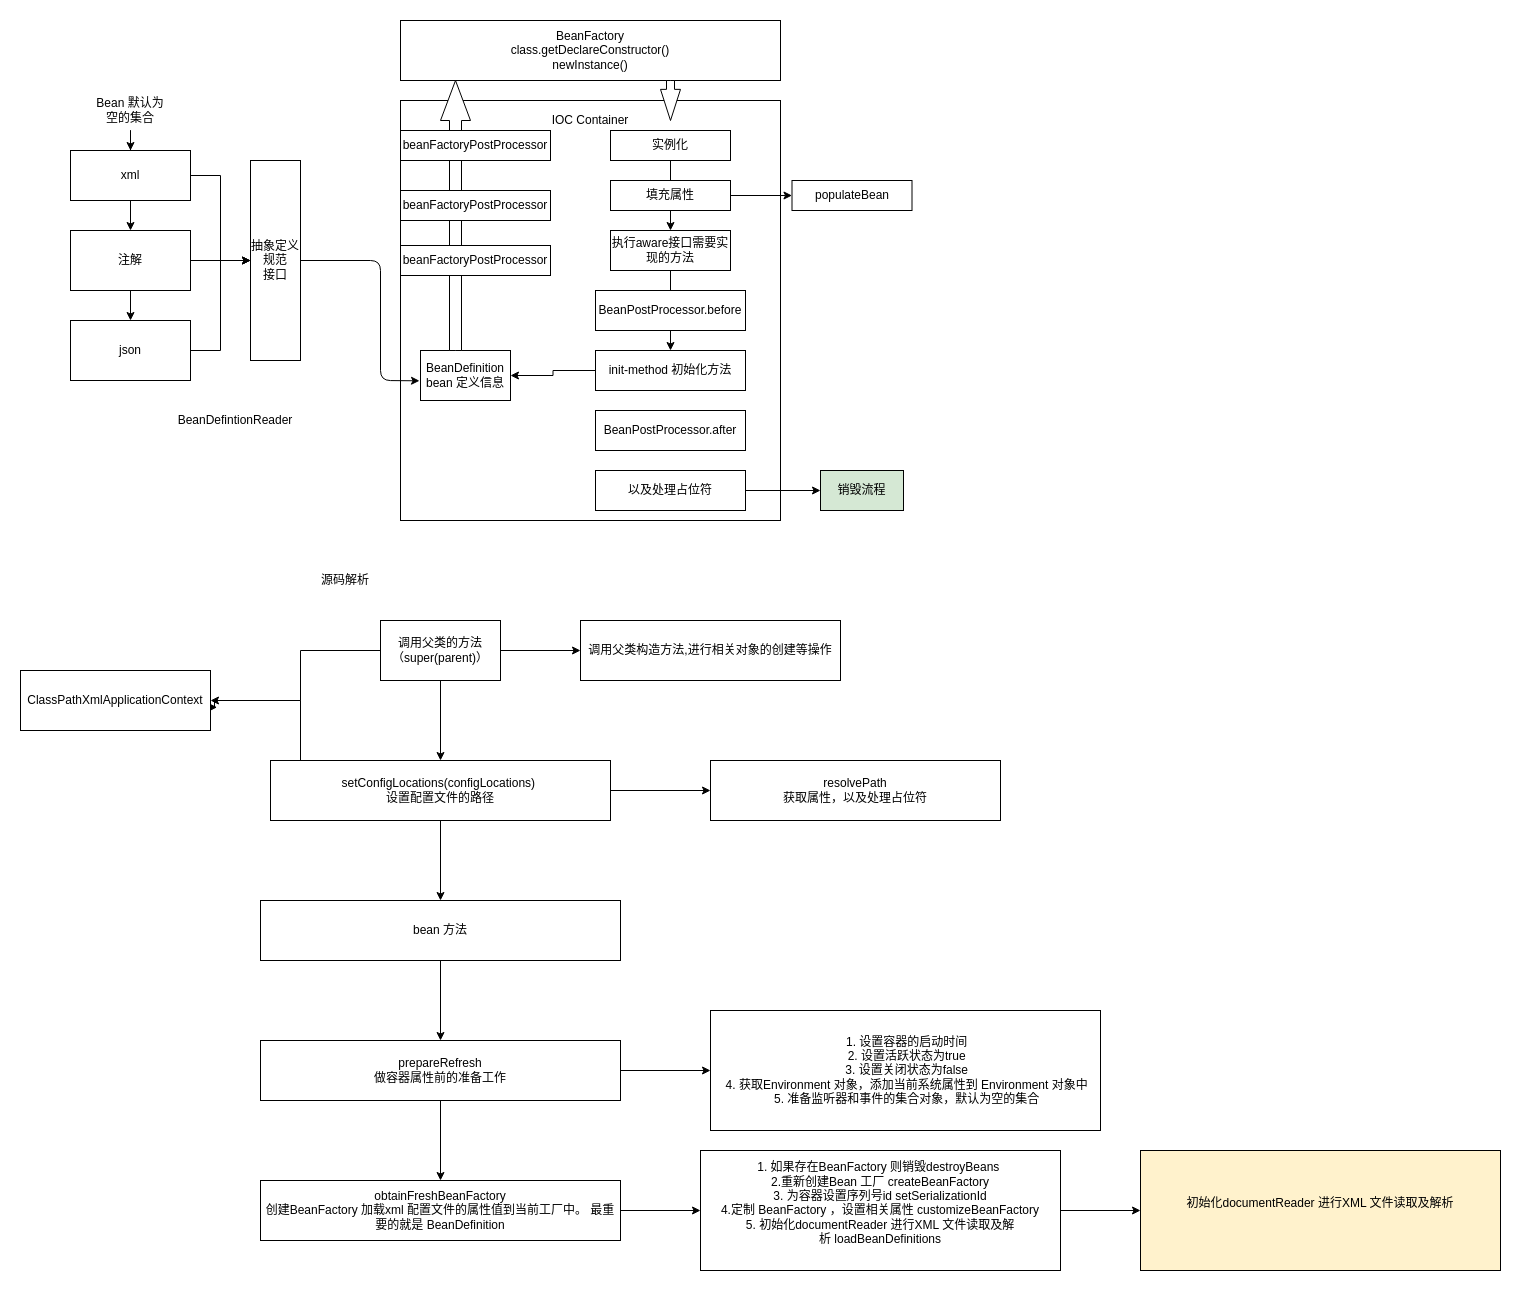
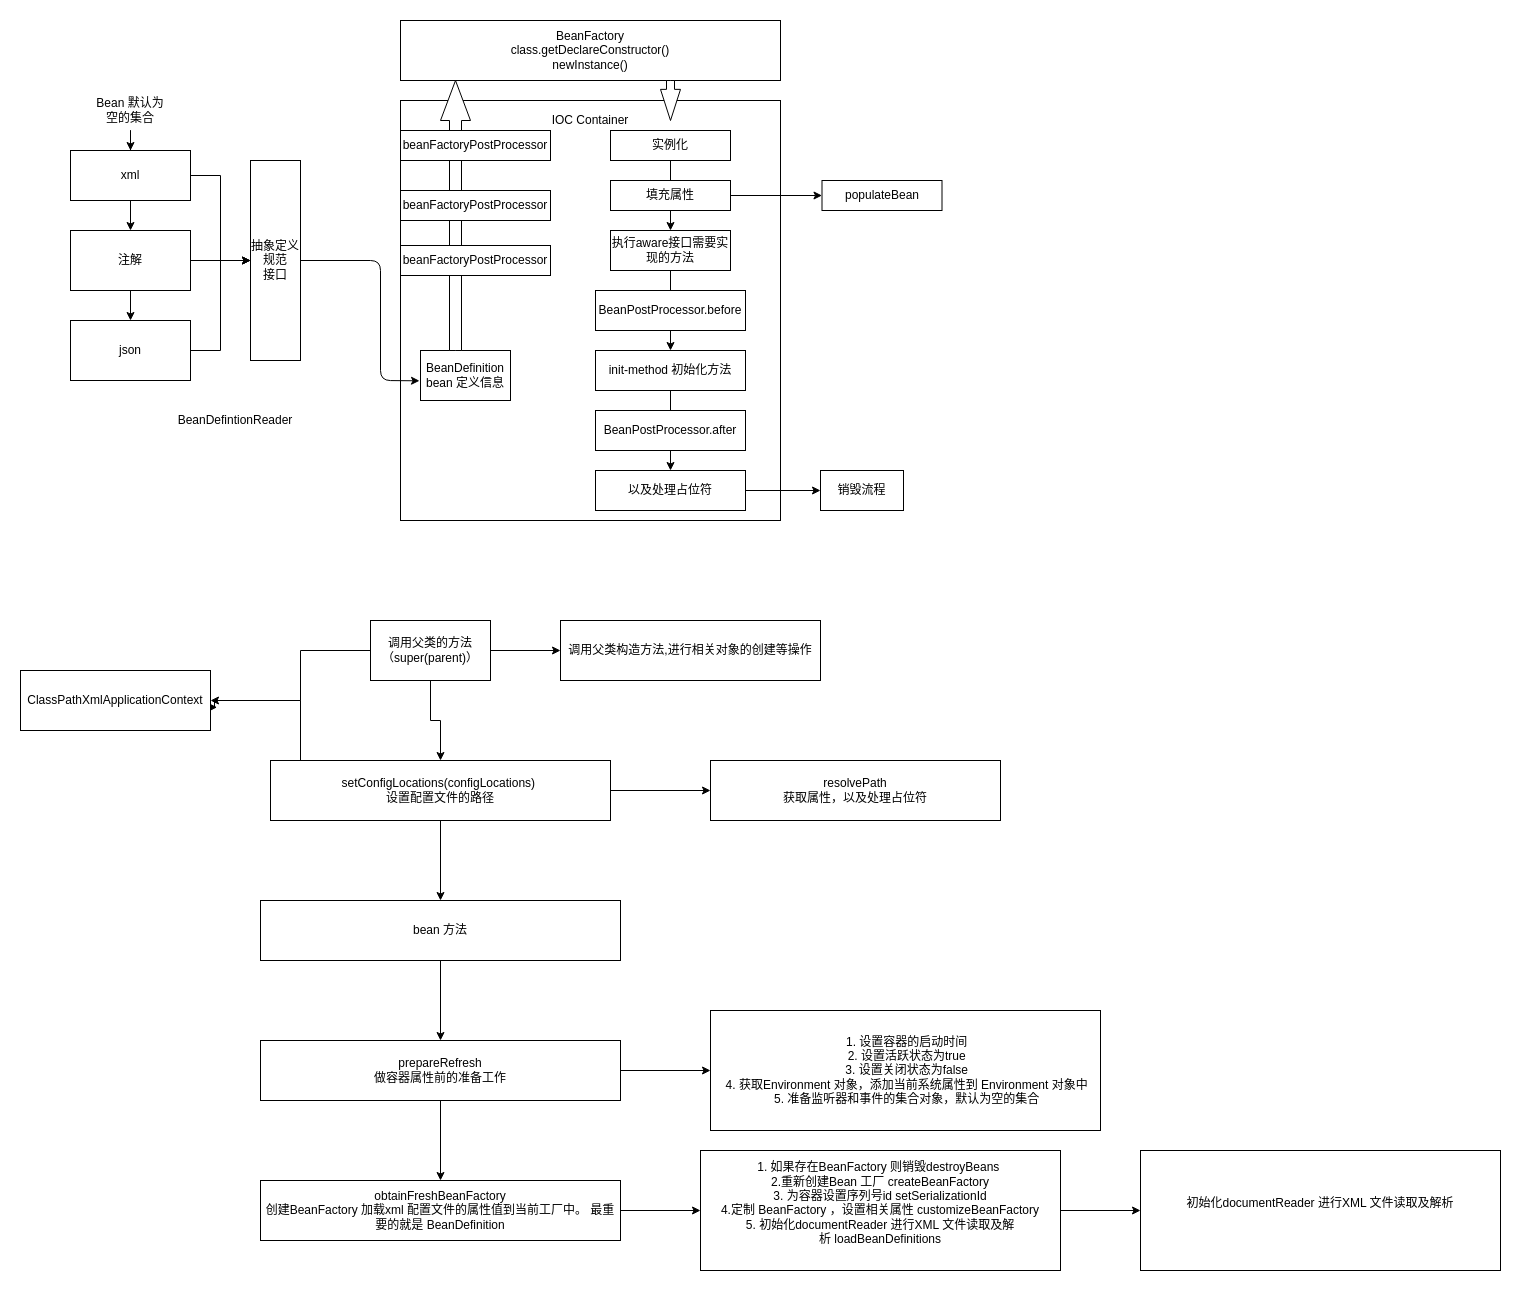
(852, 196) -> (882, 196)
(554, 371) -> (671, 401)
(862, 491) -> (862, 491)
(346, 581) -> none
(441, 651) -> (431, 651)
(711, 651) -> (691, 651)
(1321, 1211) -> (1321, 1211)
